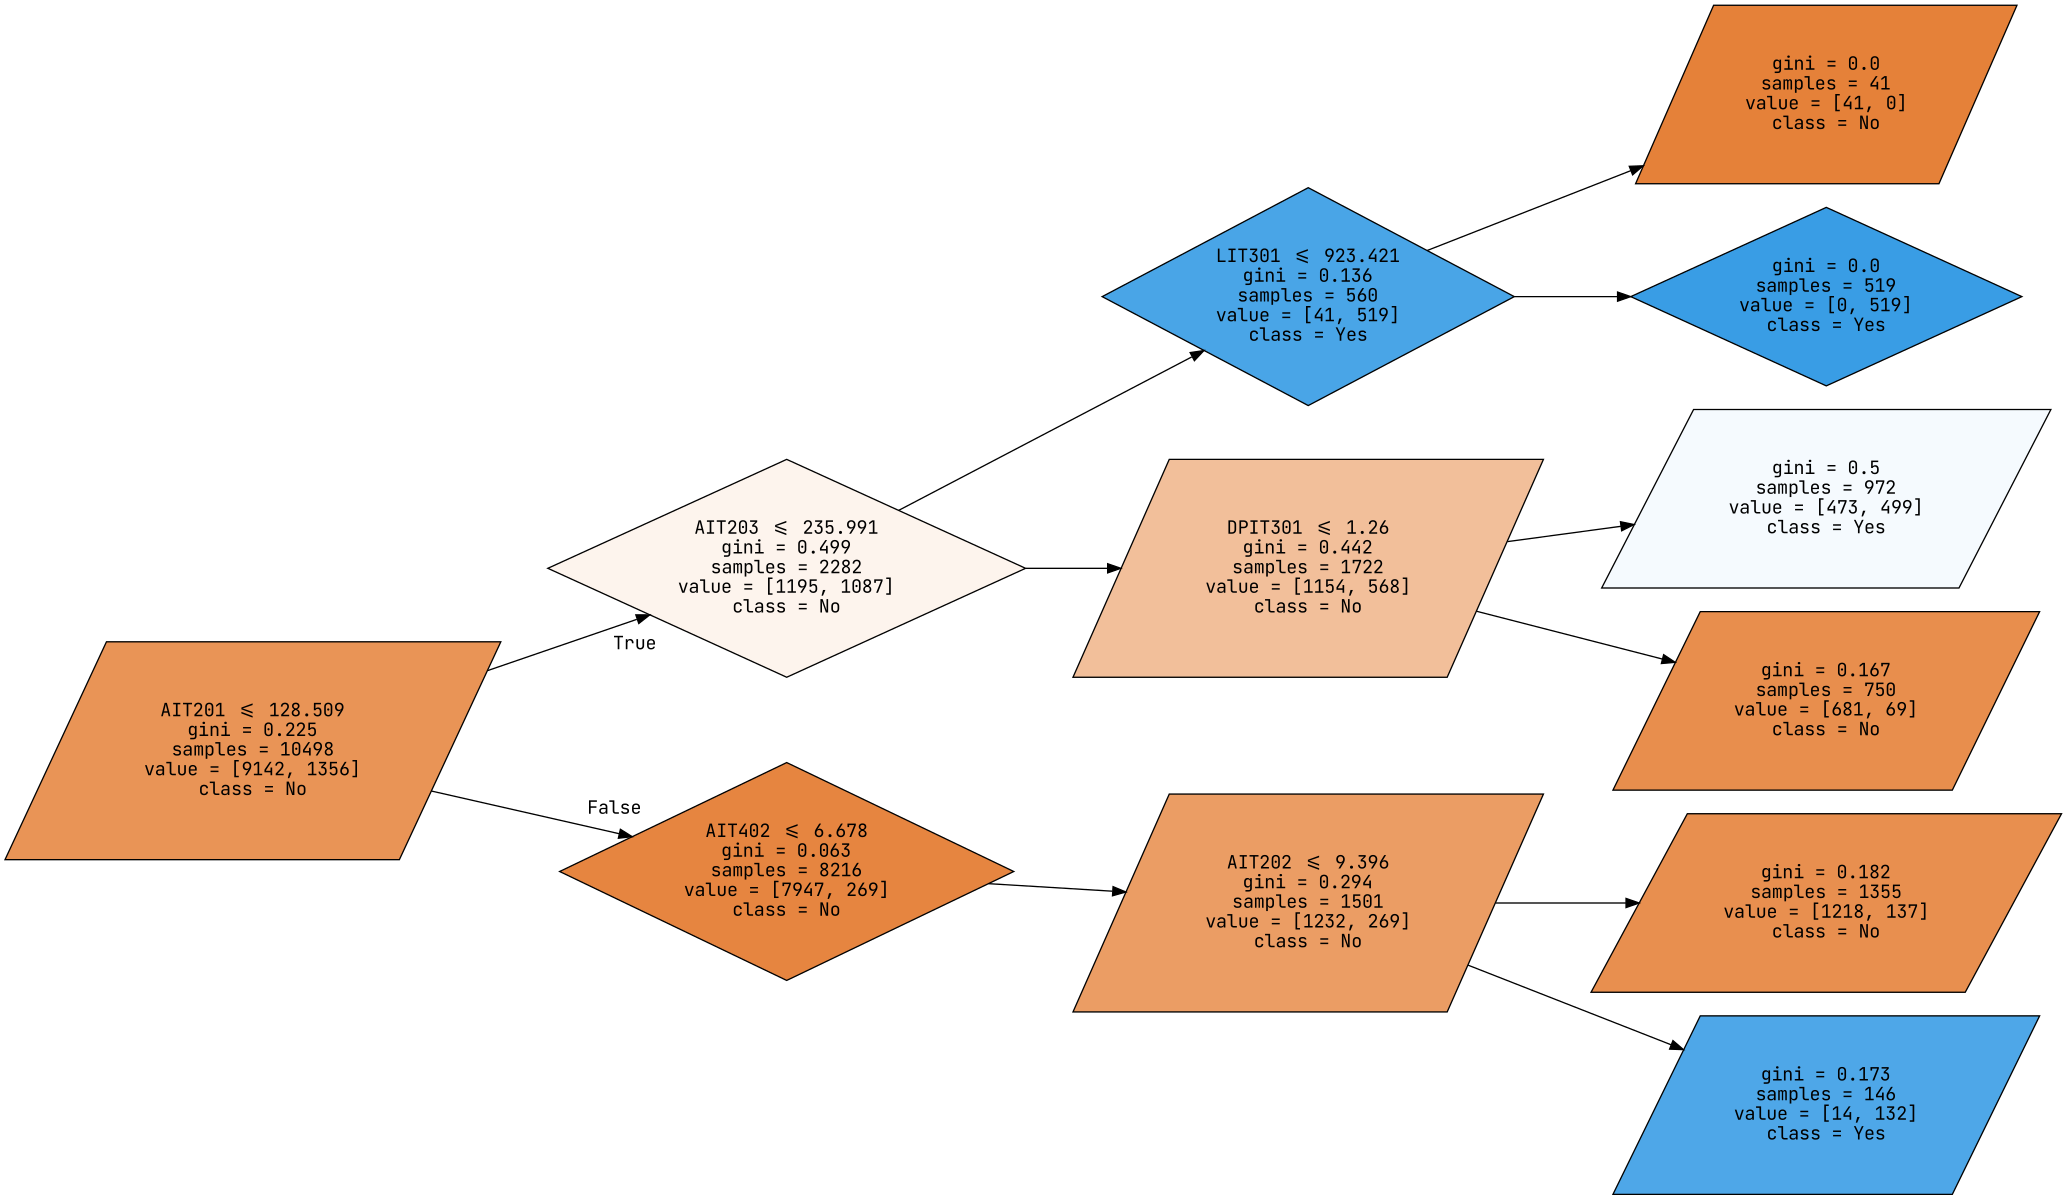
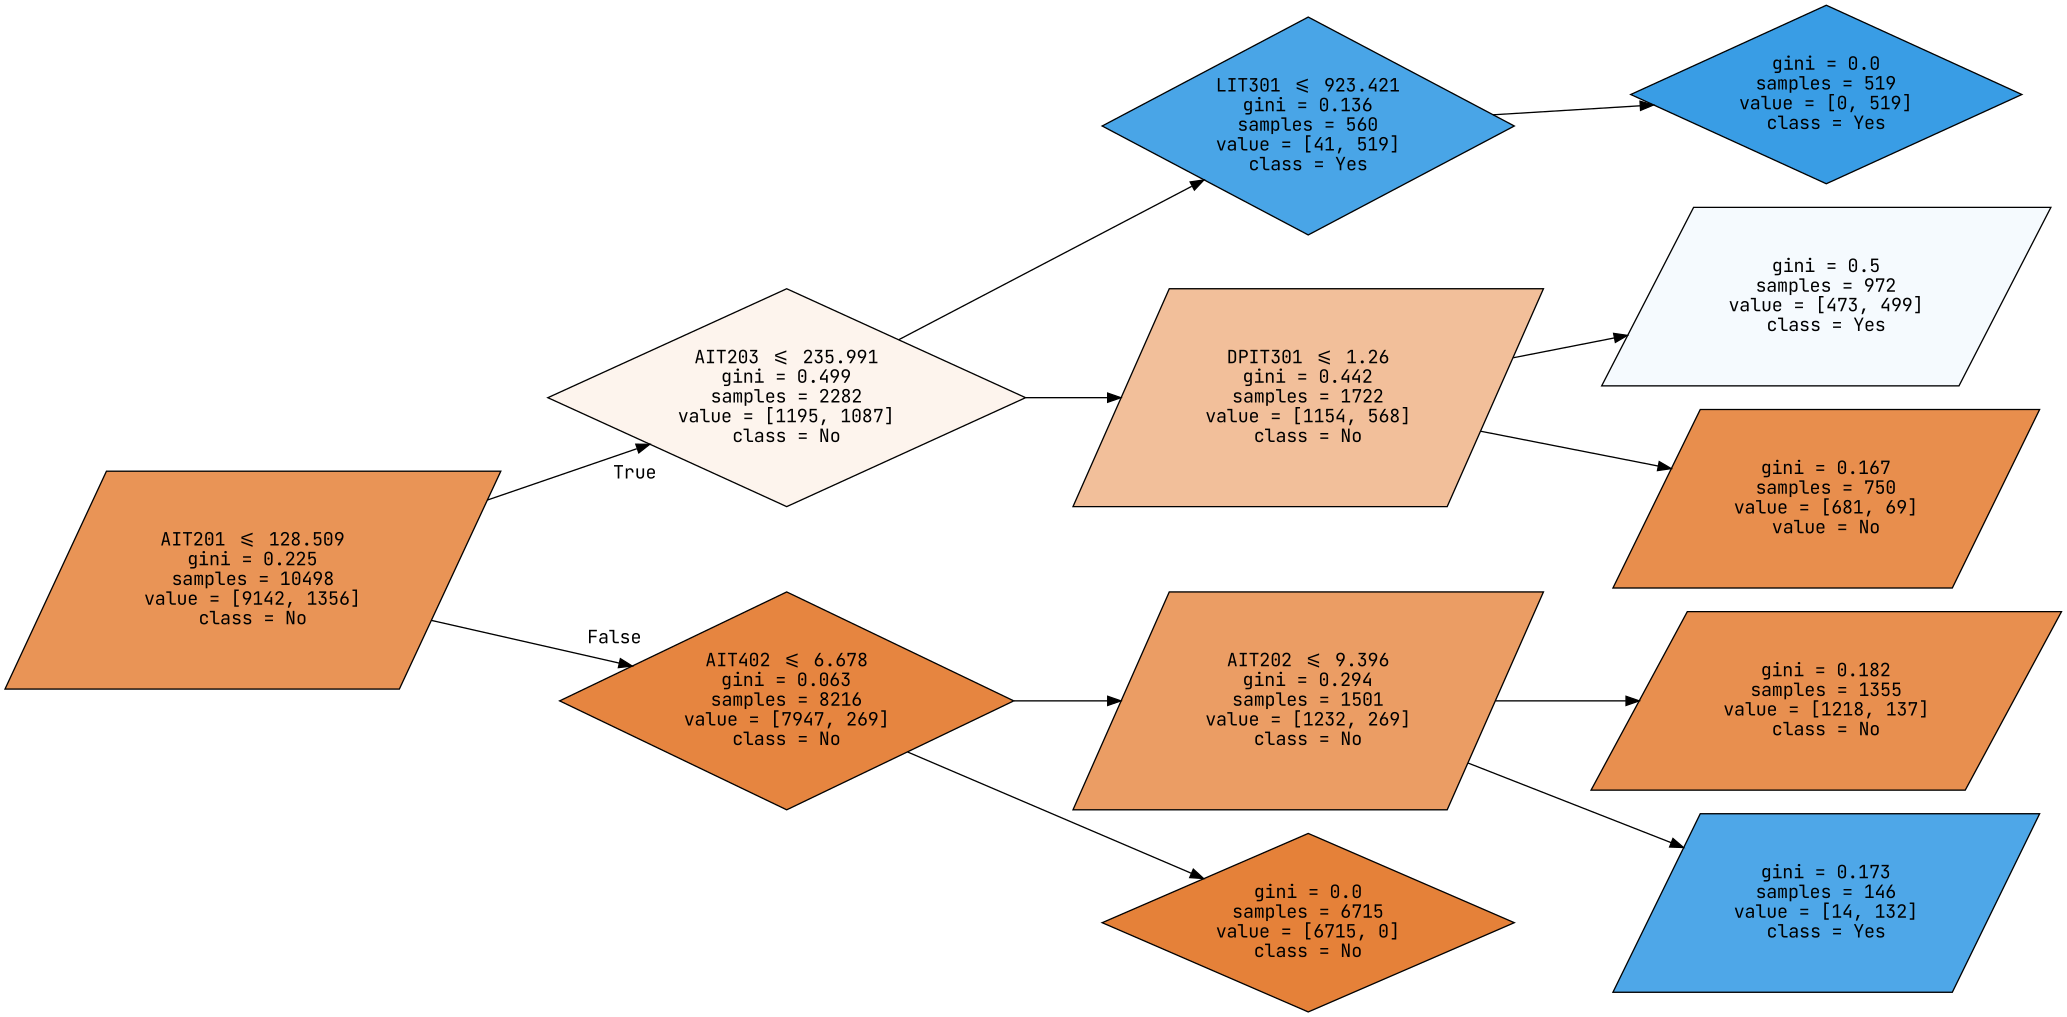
(1826, 94) -> none
(1826, 701) -> (1826, 499)
none -> (1308, 923)
